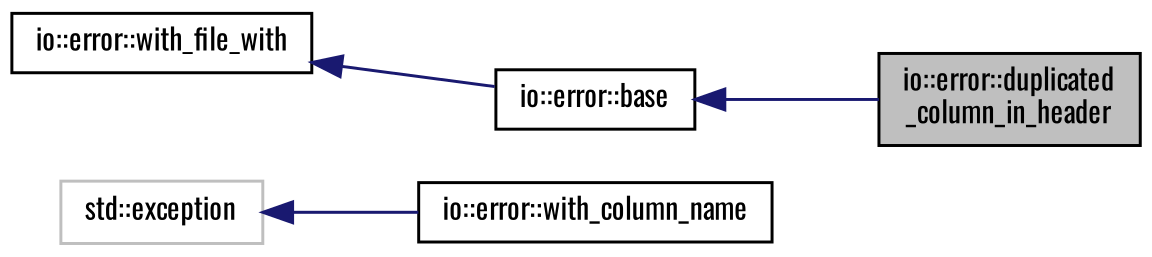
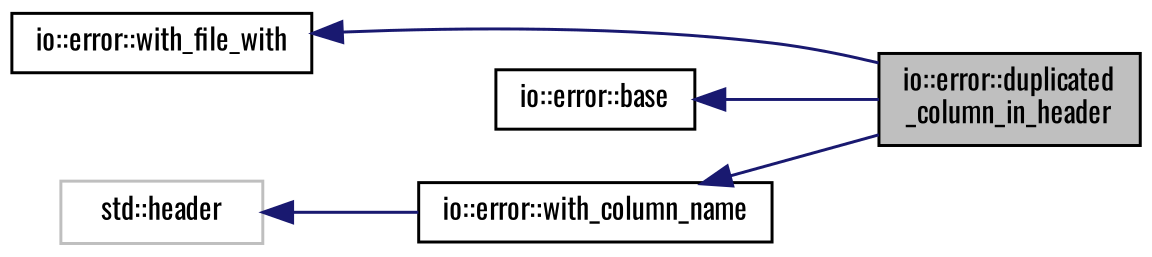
(418, 77) -> (612, 31)
none -> (804, 155)
(162, 212) -> (162, 212)
